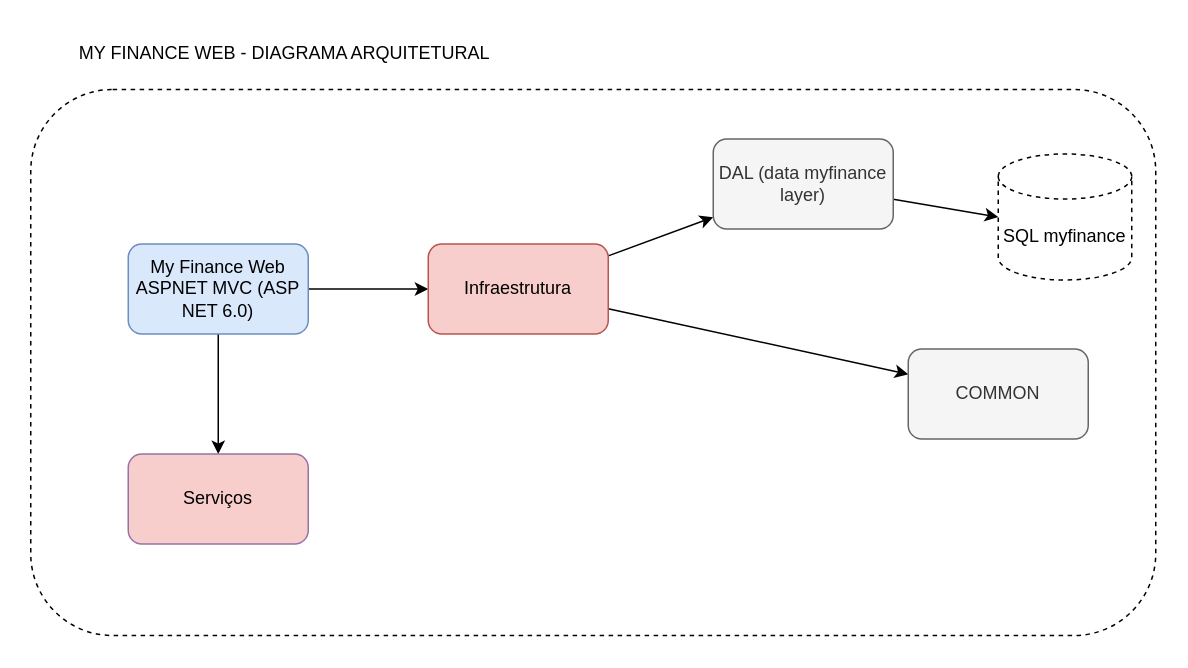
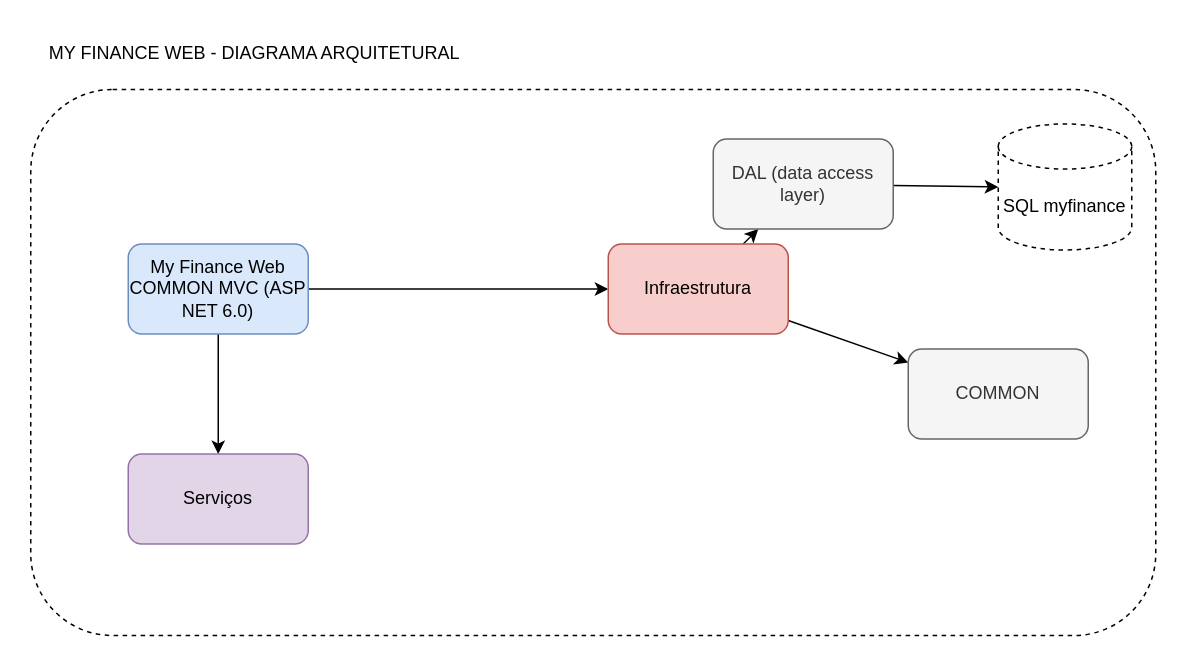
(285, 53) -> (255, 53)
(803, 184) -> (803, 184)
(1065, 217) -> (1065, 187)
(218, 289) -> (218, 289)
(518, 289) -> (698, 289)
(218, 499) -> (218, 499)
